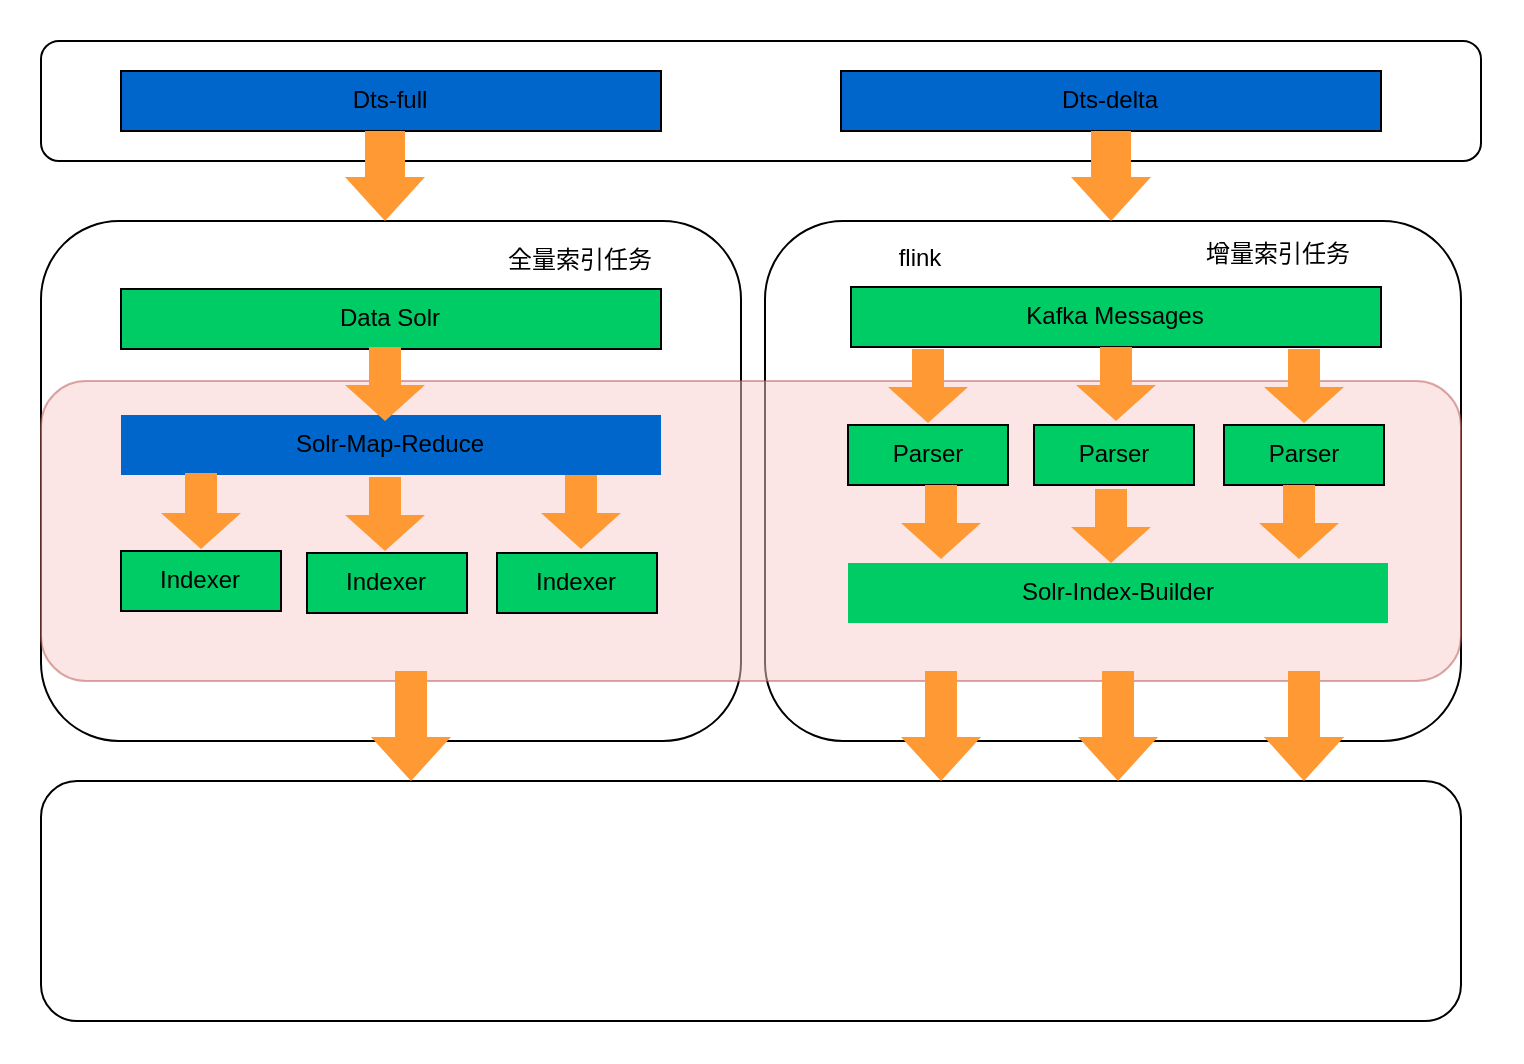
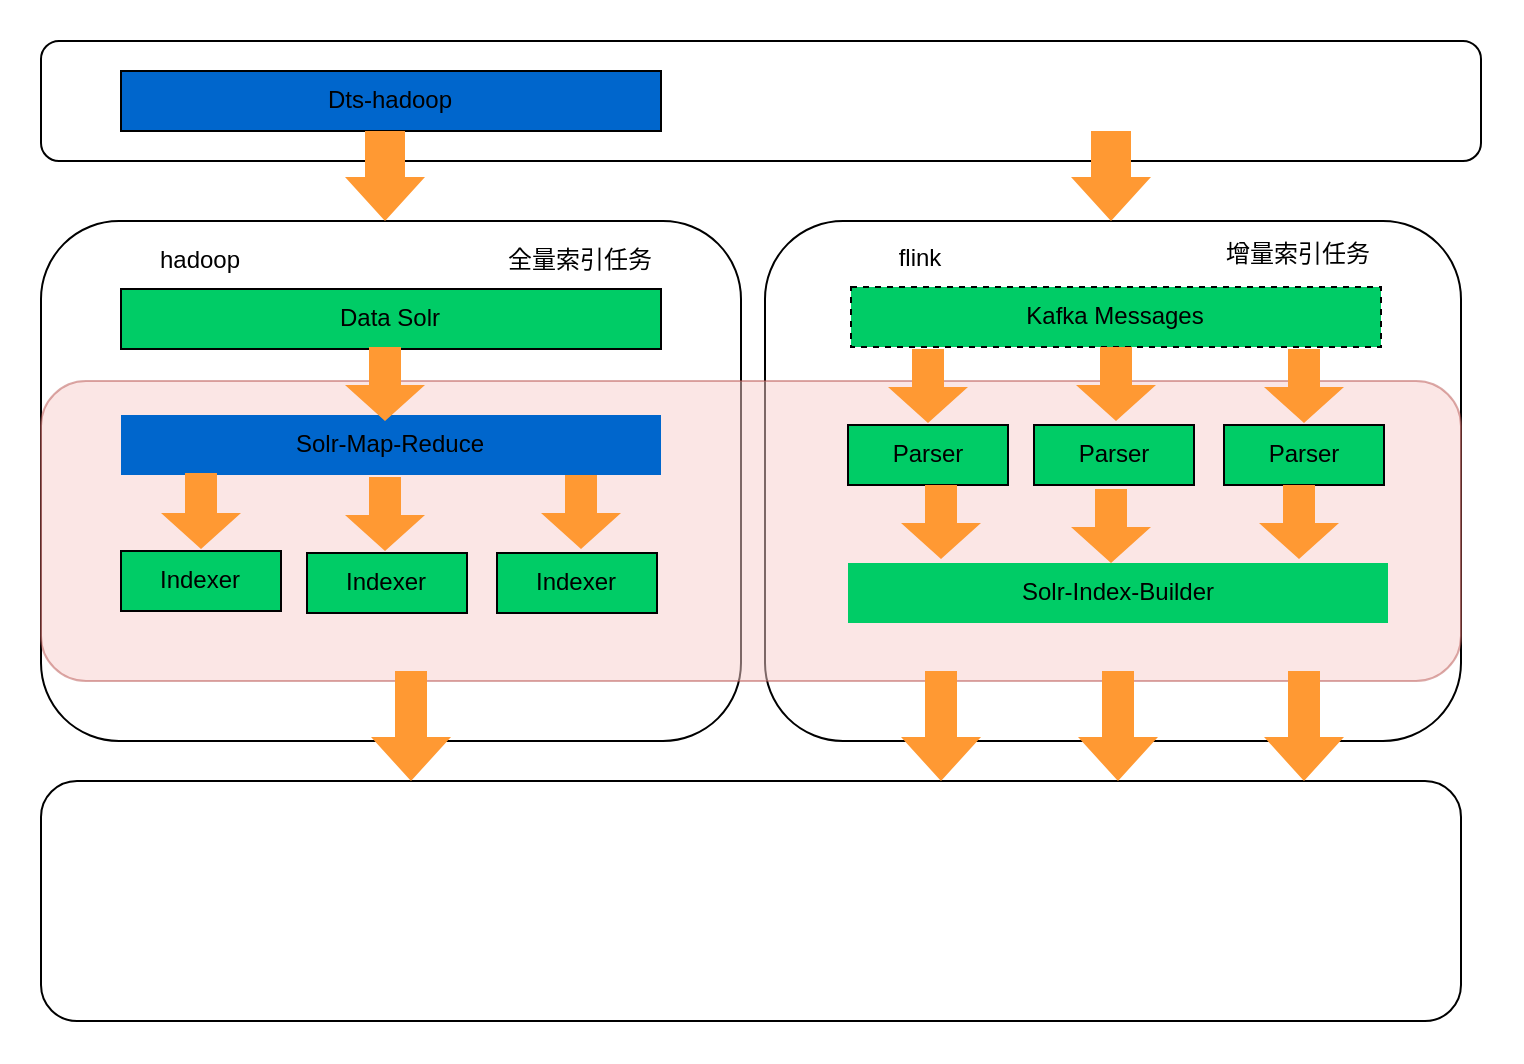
(391, 101) -> (391, 101)
(1111, 101) -> none
(1279, 255) -> (1299, 255)
none -> (201, 261)
(1116, 317) -> (1116, 317)
